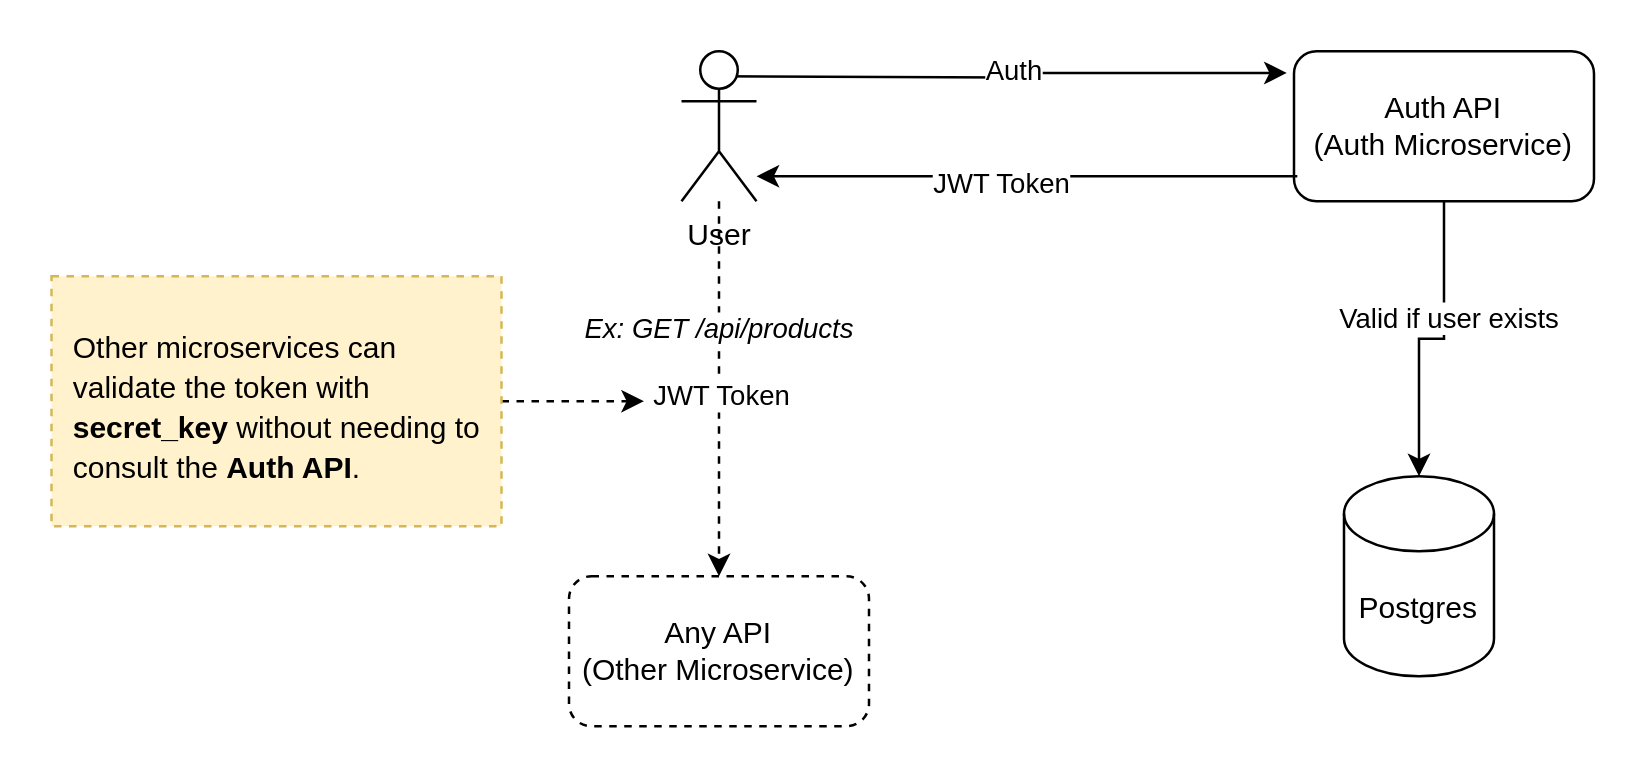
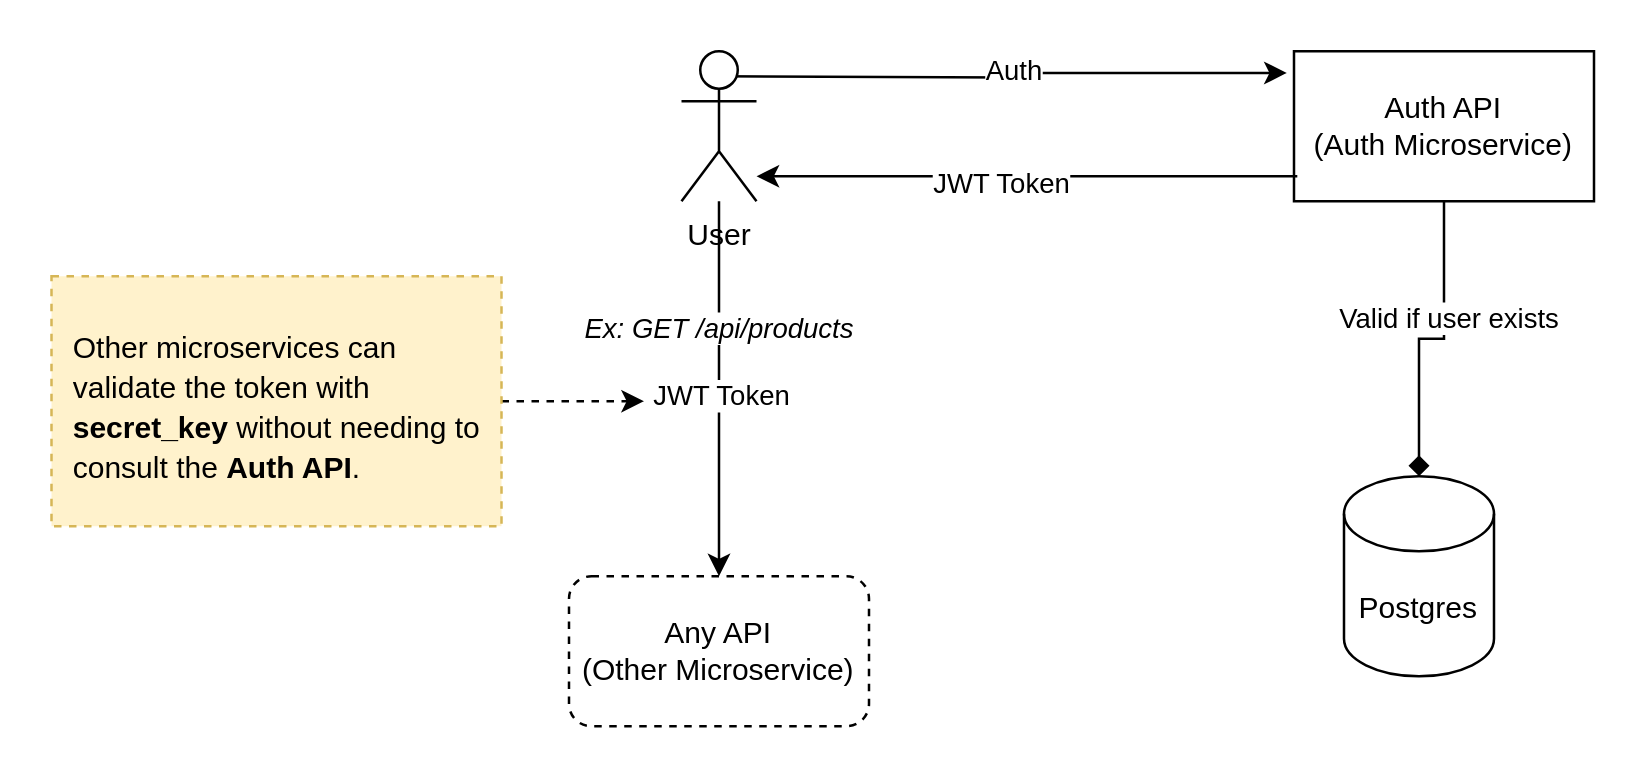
(1444, 126) -> (1444, 126)
(1419, 457) -> (1419, 456)
(719, 487) -> (719, 487)
